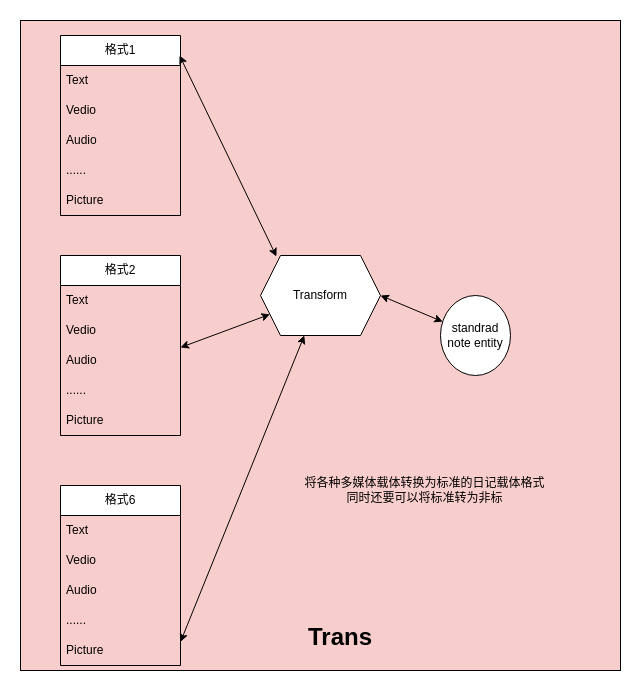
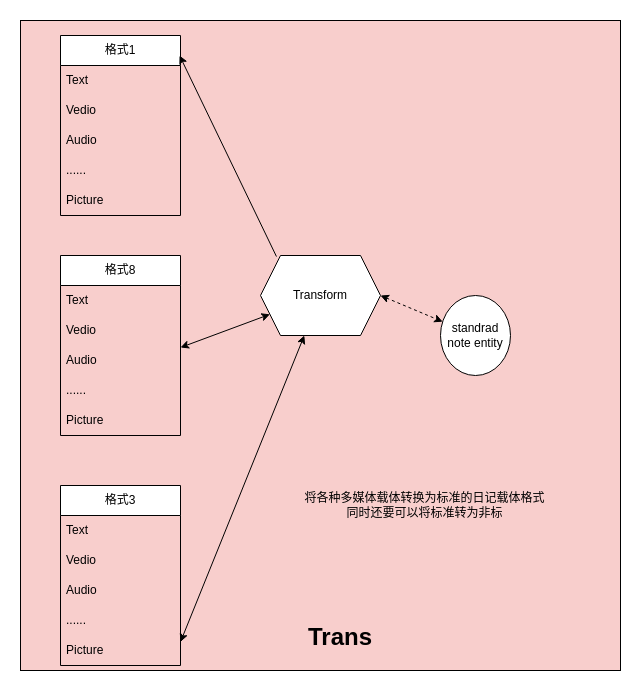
(273, 249) -> (274, 251)
(121, 271) -> (121, 271)
(412, 309) -> (412, 309)
(425, 491) -> (425, 506)
(121, 501) -> (121, 501)
